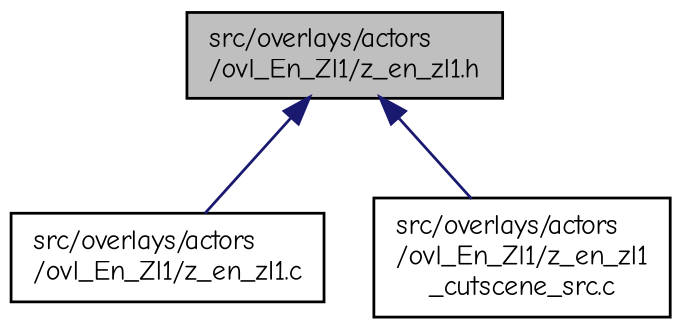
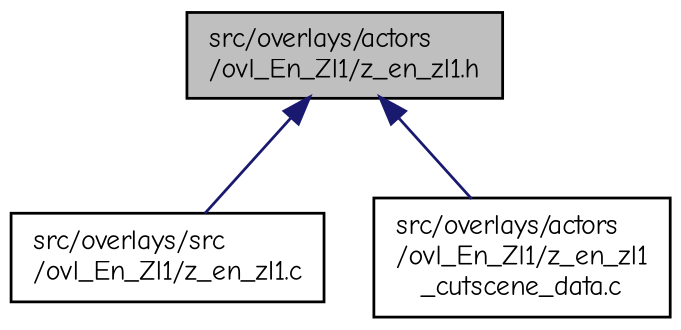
(168, 258) -> (168, 258)
(522, 258) -> (522, 258)
